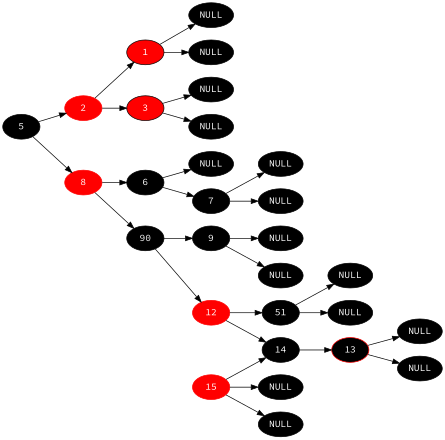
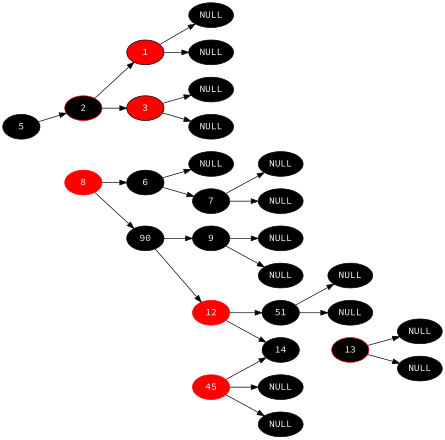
(83, 108) -> (83, 108)
(50, 152) -> none
(312, 350) -> none
(211, 387) -> (211, 387)
